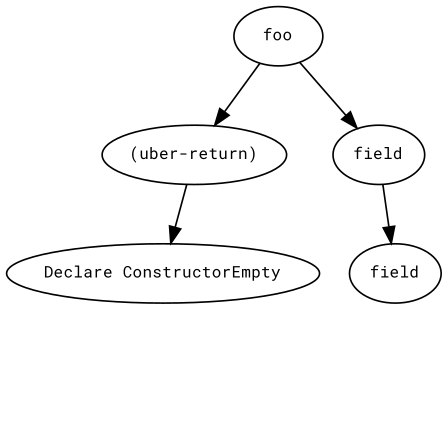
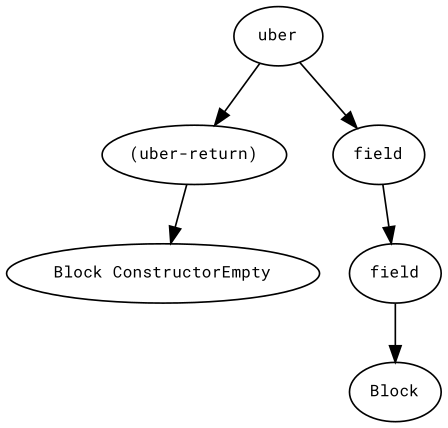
(278, 36) -> (278, 36)
(163, 273) -> (163, 273)
none -> (395, 392)
